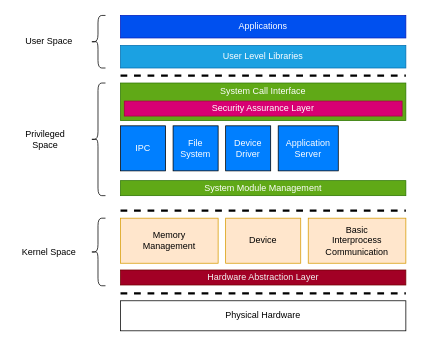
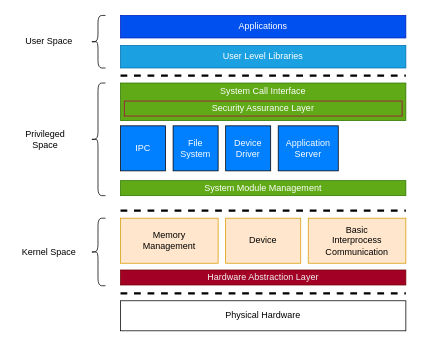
(263, 108) -> (263, 108)
